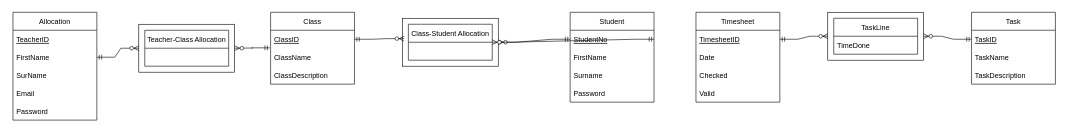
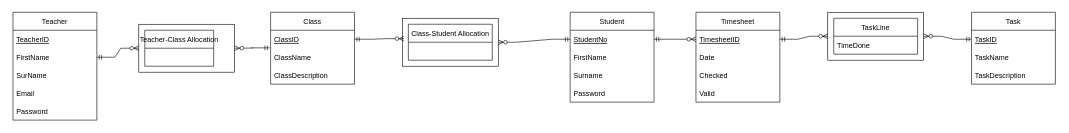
(54, 22) -> (54, 22)
(632, 39) -> (675, 39)
(186, 48) -> (179, 48)
